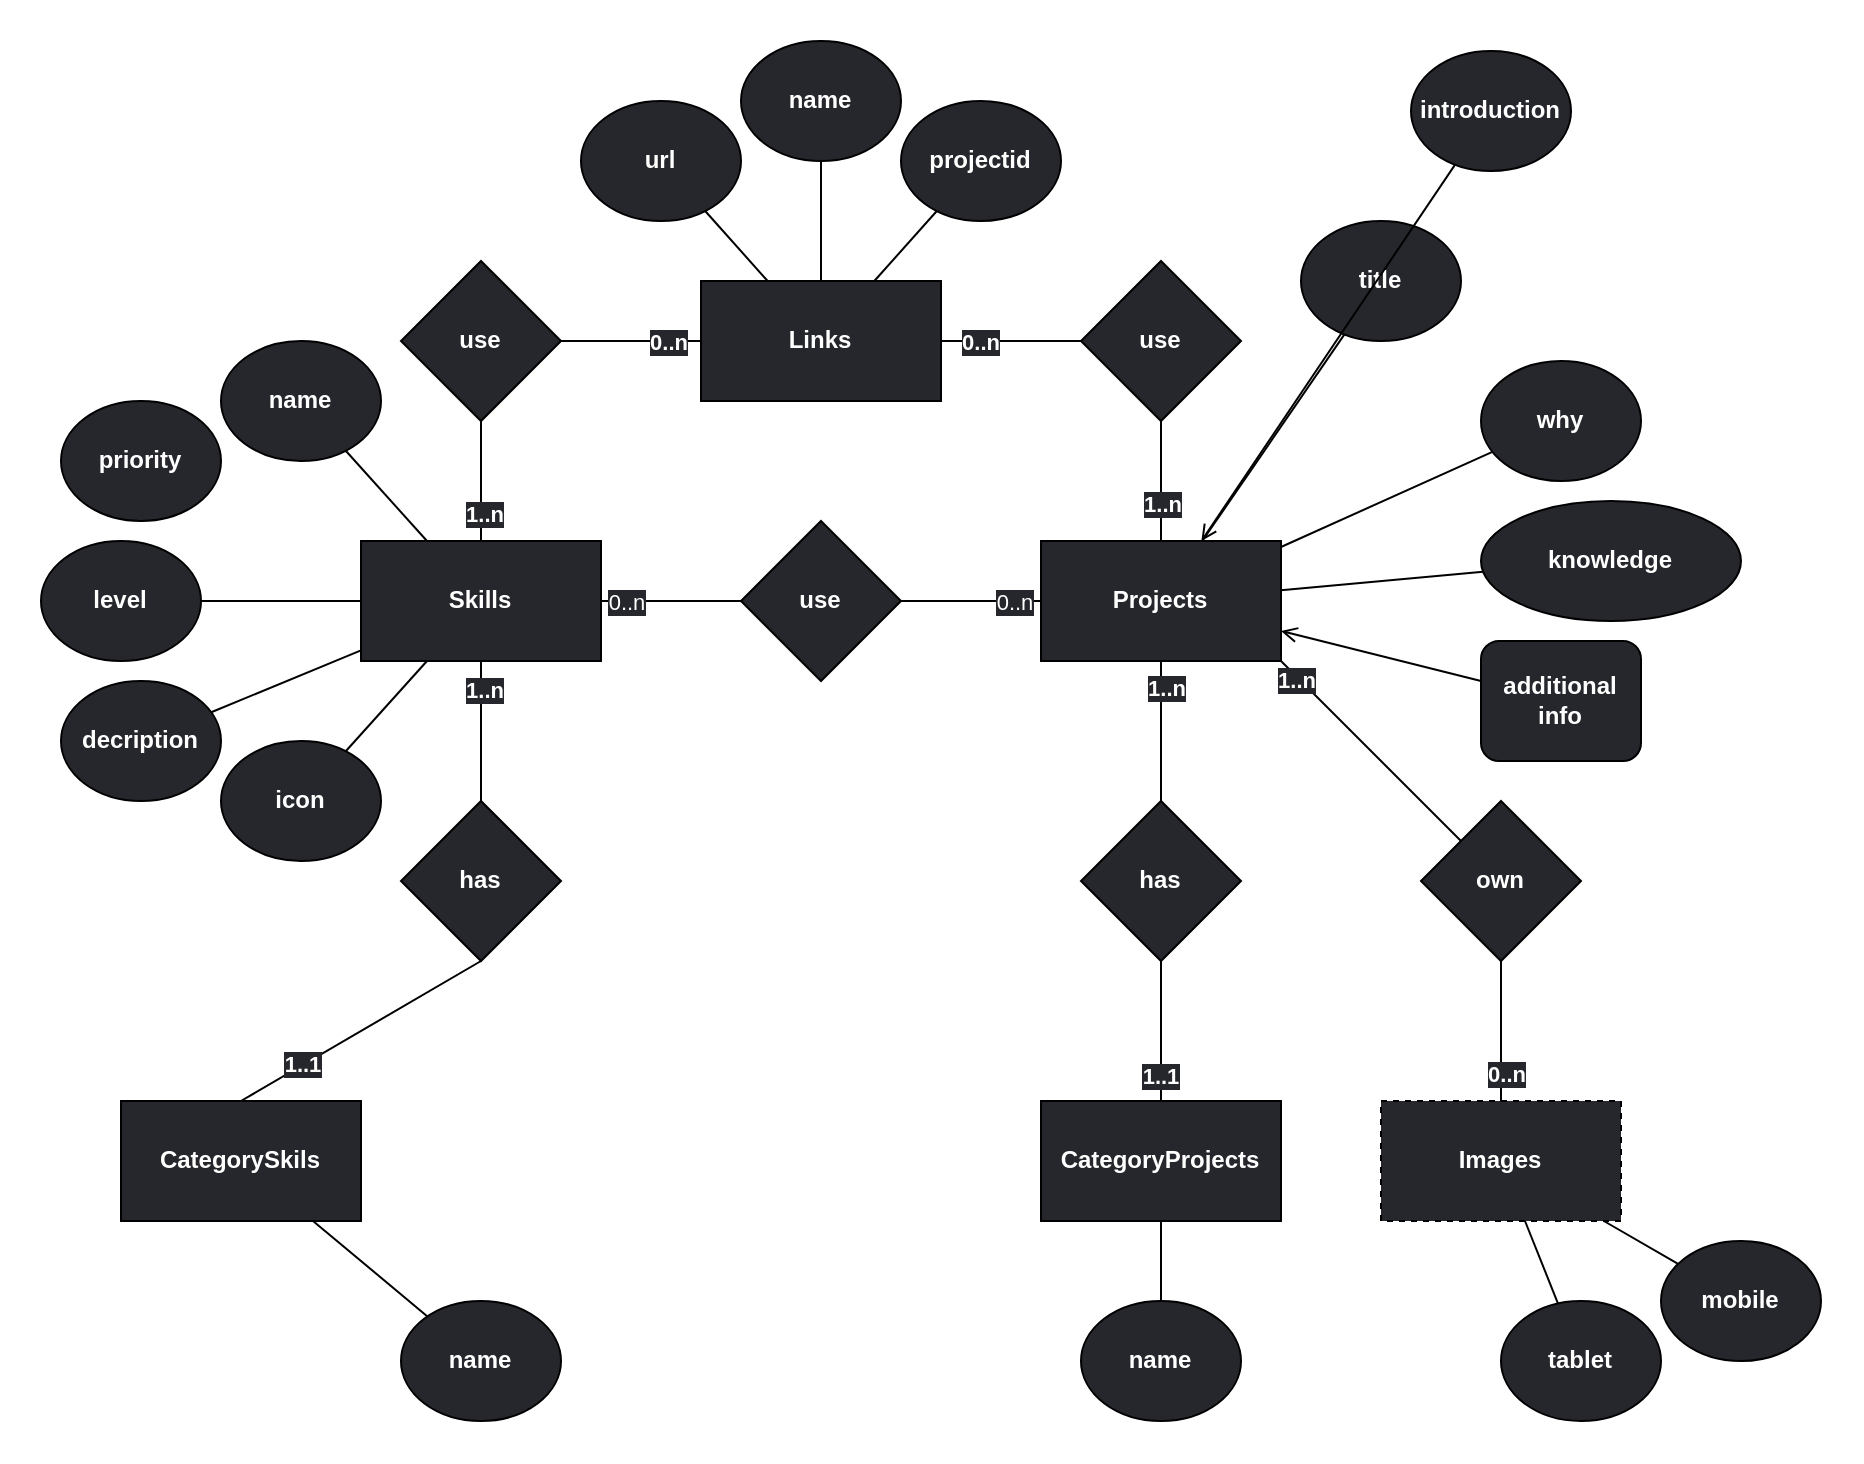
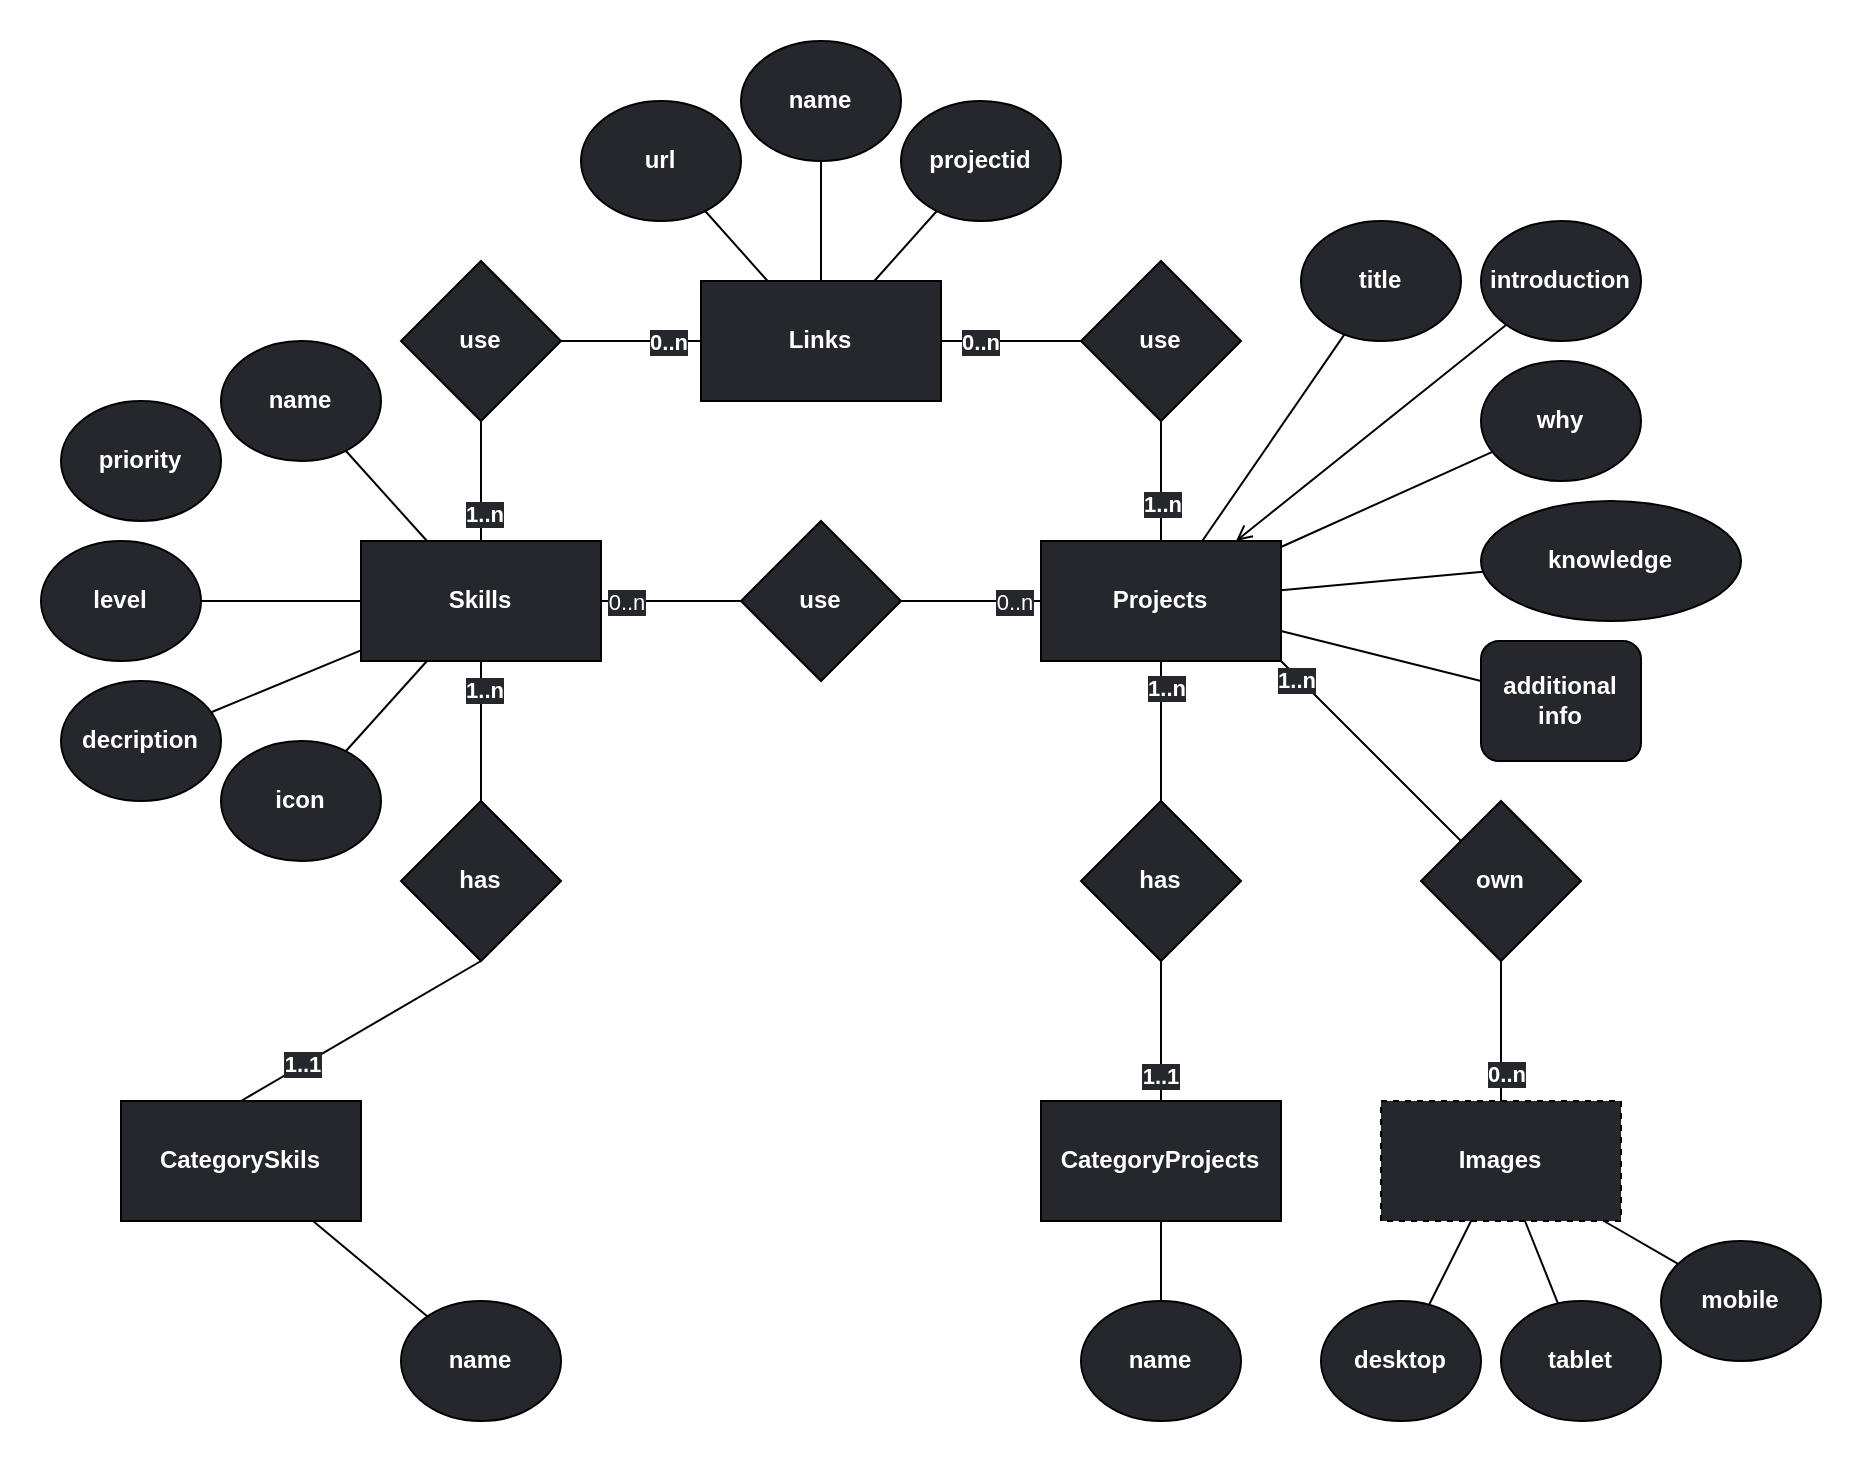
(1491, 111) -> (1561, 281)
(1288, 633) -> (1286, 632)
none -> (1450, 1263)
none -> (1401, 1361)
